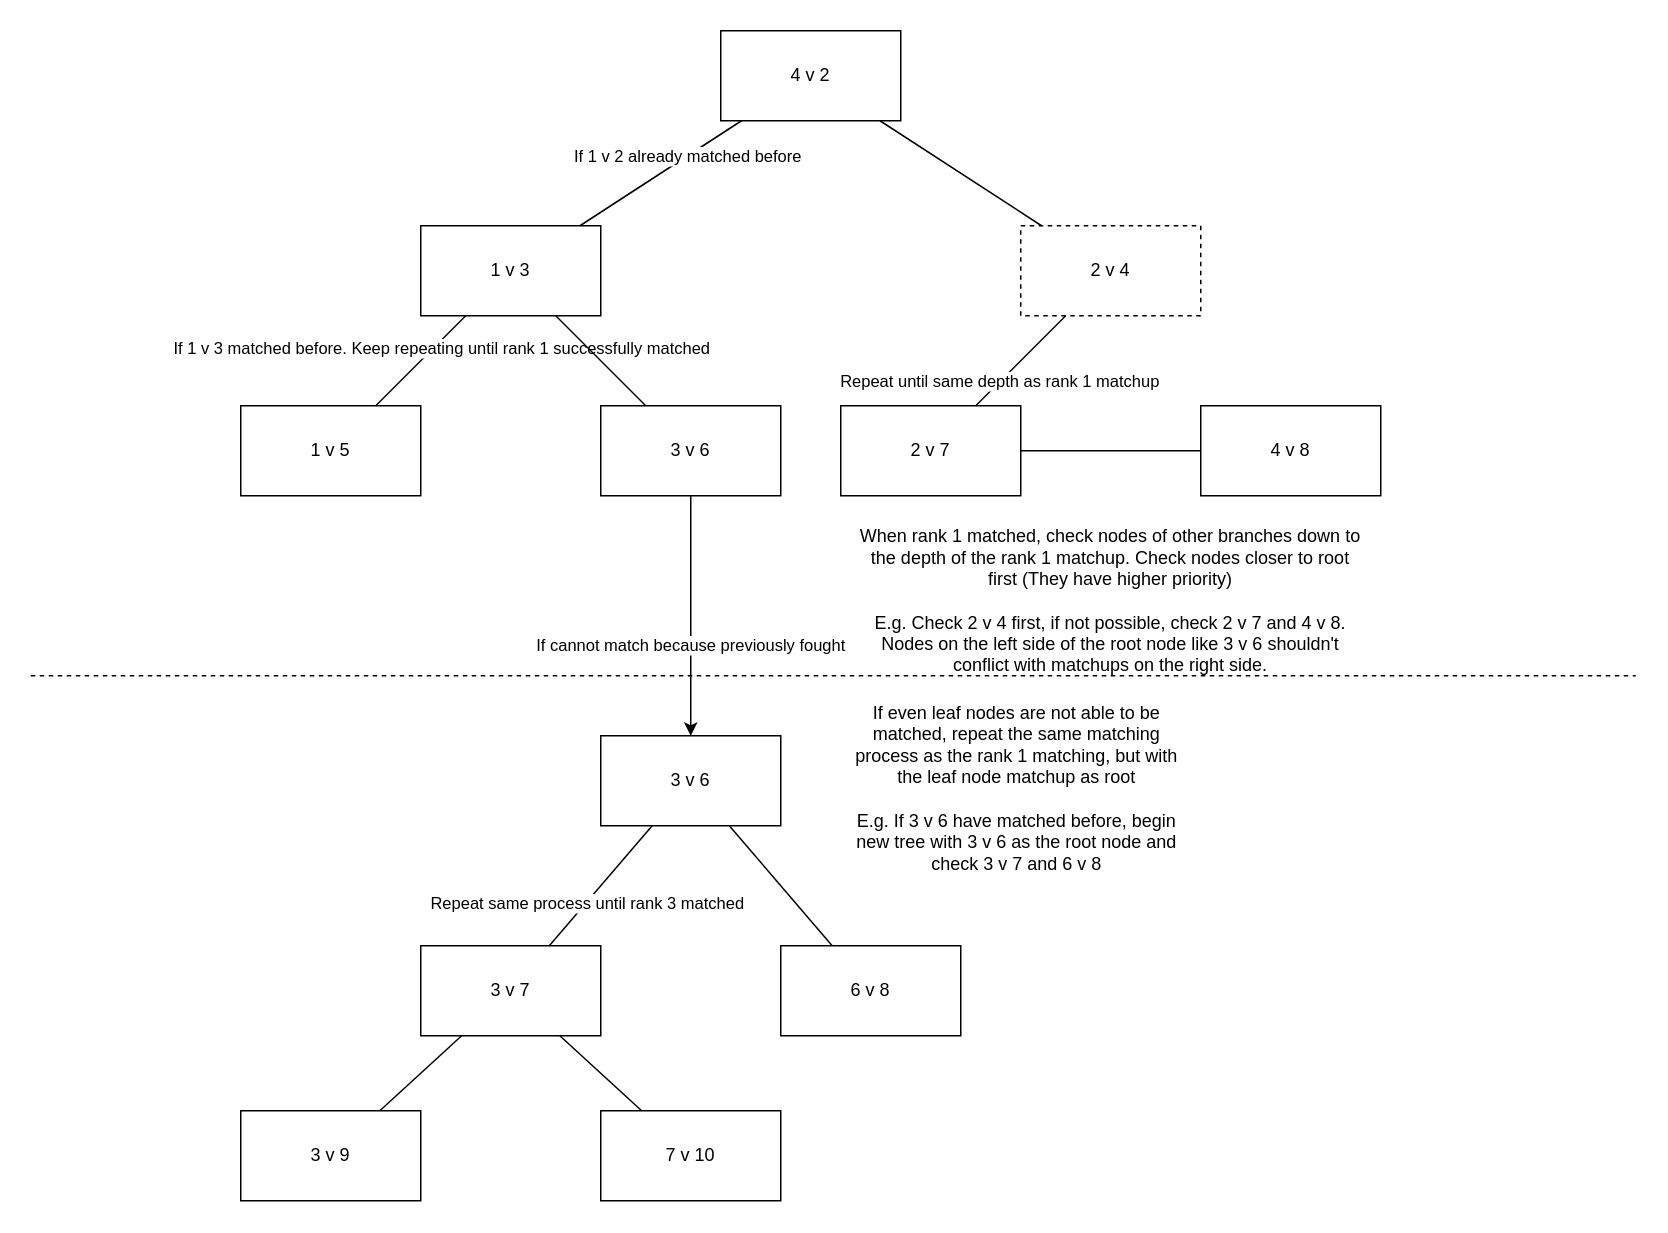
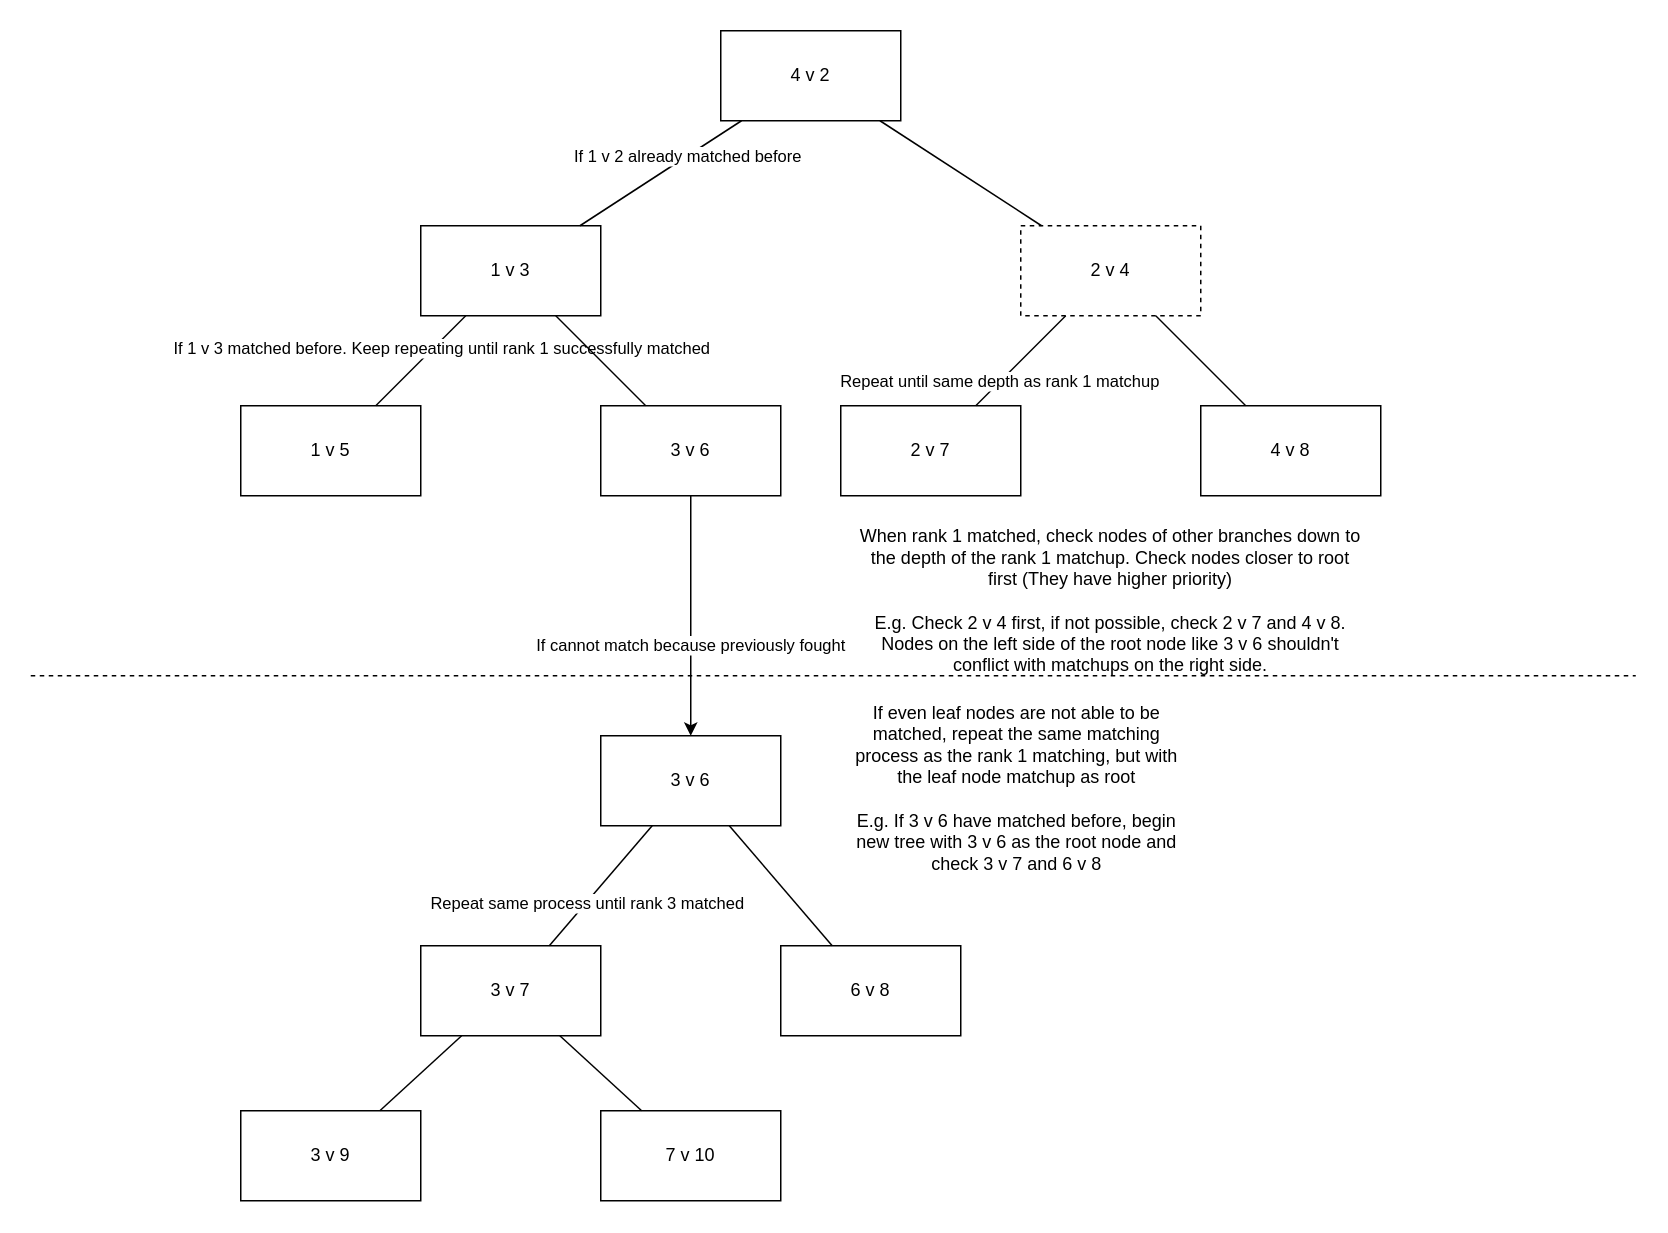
(1111, 451) -> (1201, 361)
